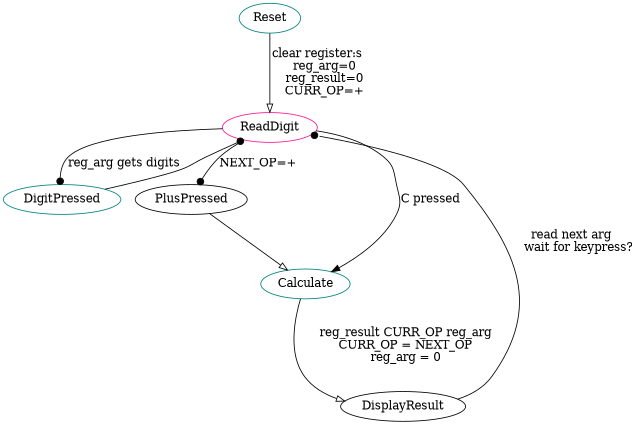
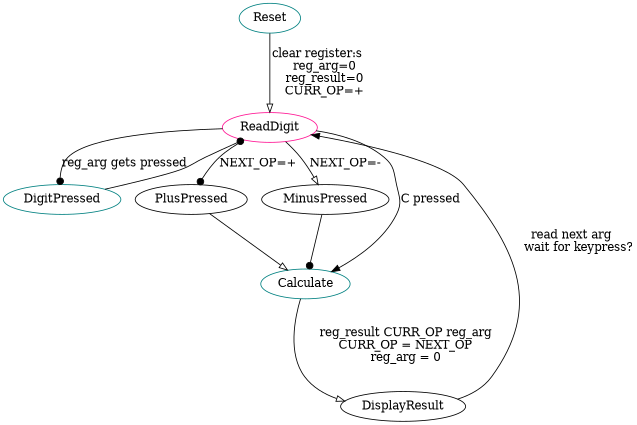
(124, 163) -> (124, 163)
none -> (325, 199)
(493, 226) -> (493, 226)
